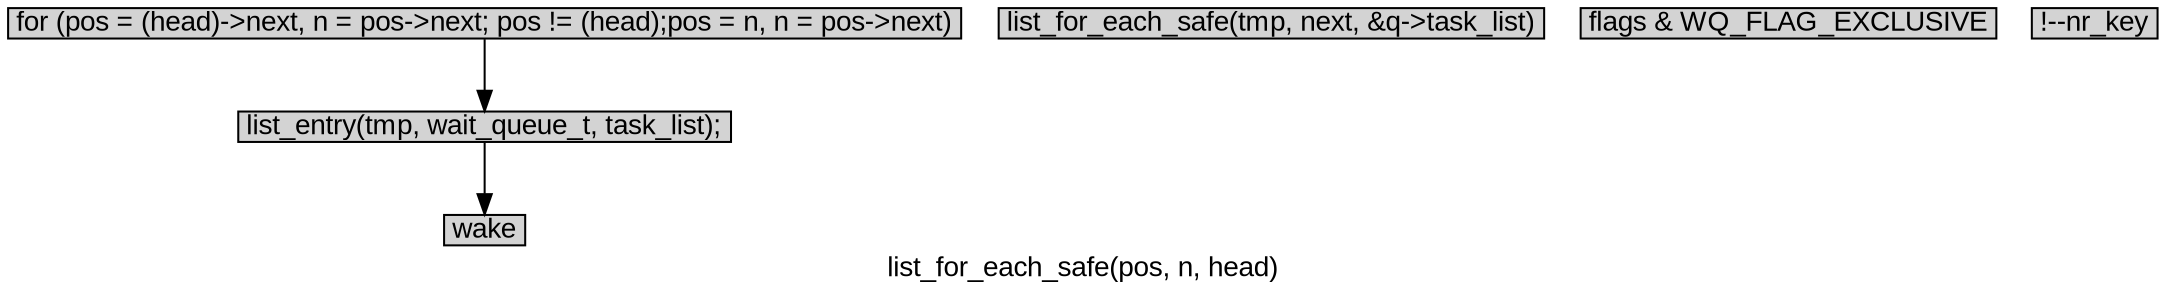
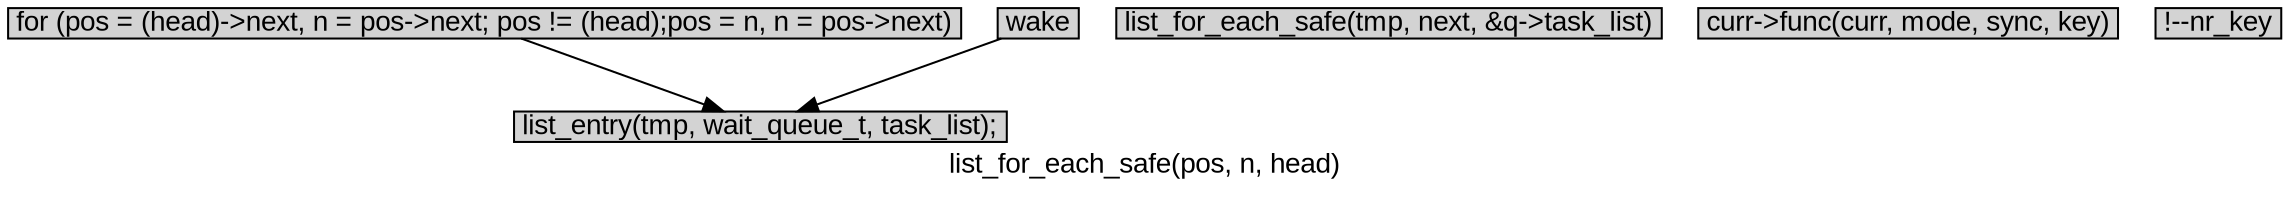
(1788, 23) -> none
none -> (1908, 23)
(485, 168) -> (909, 71)
